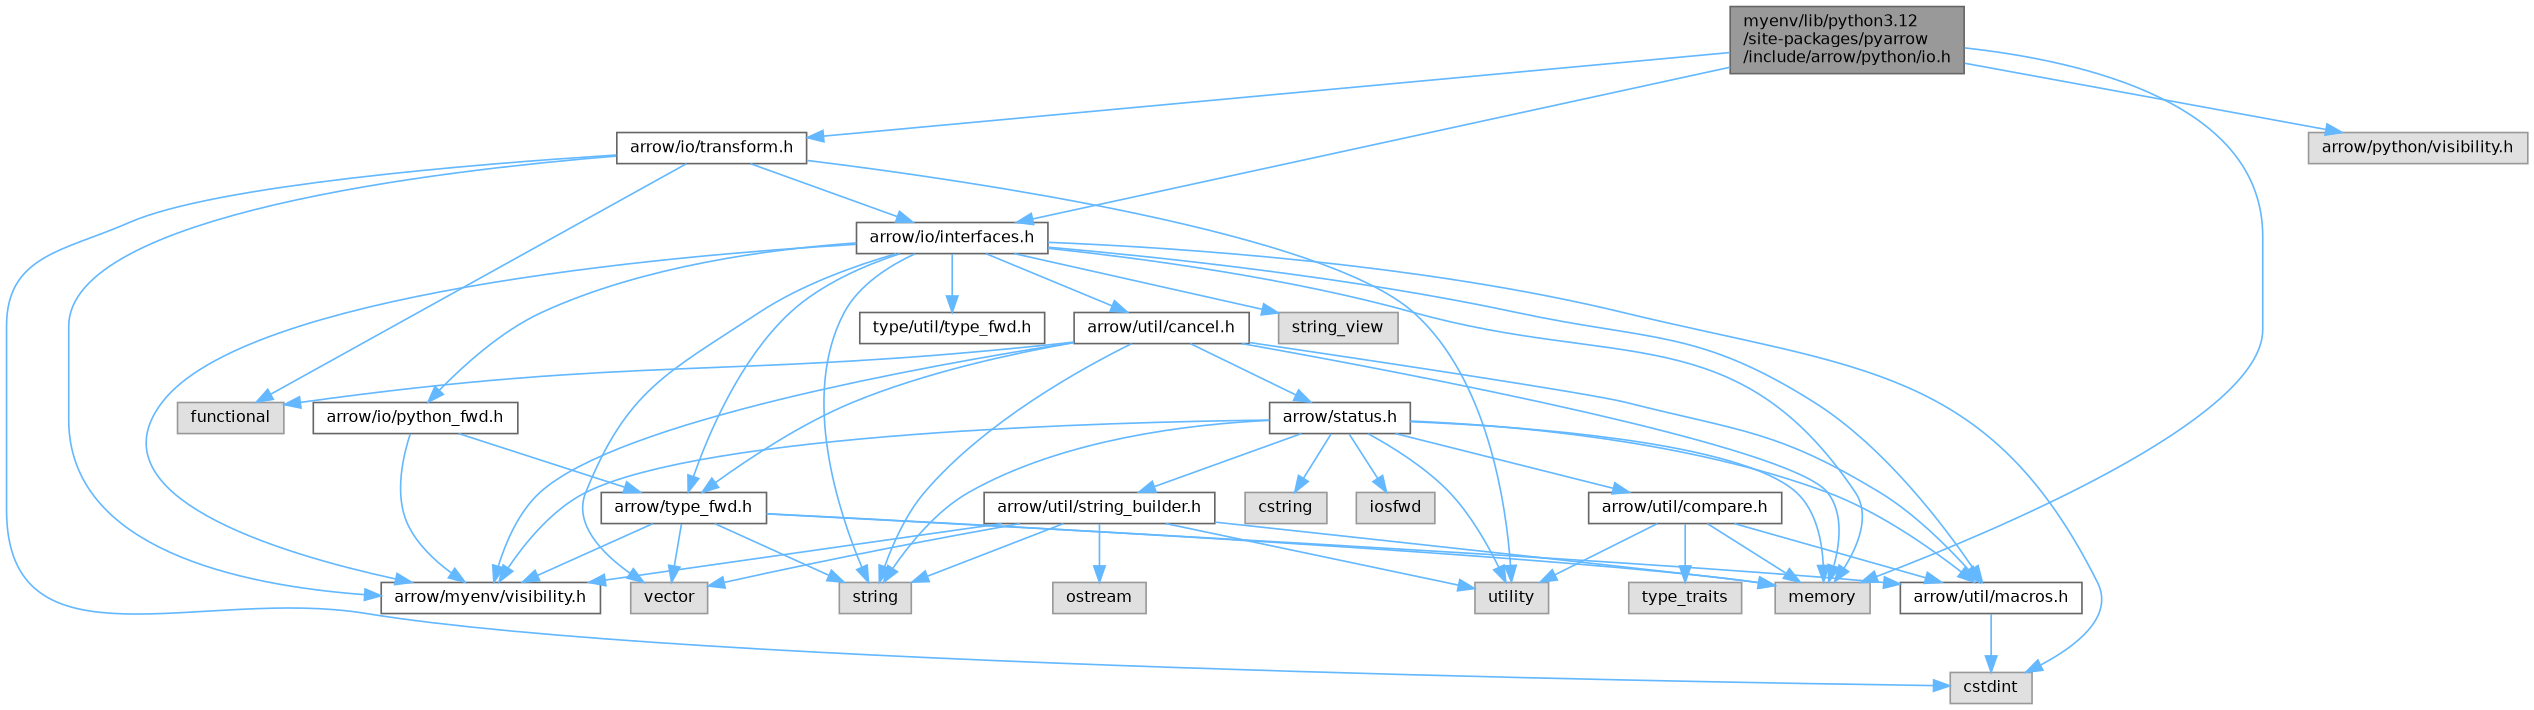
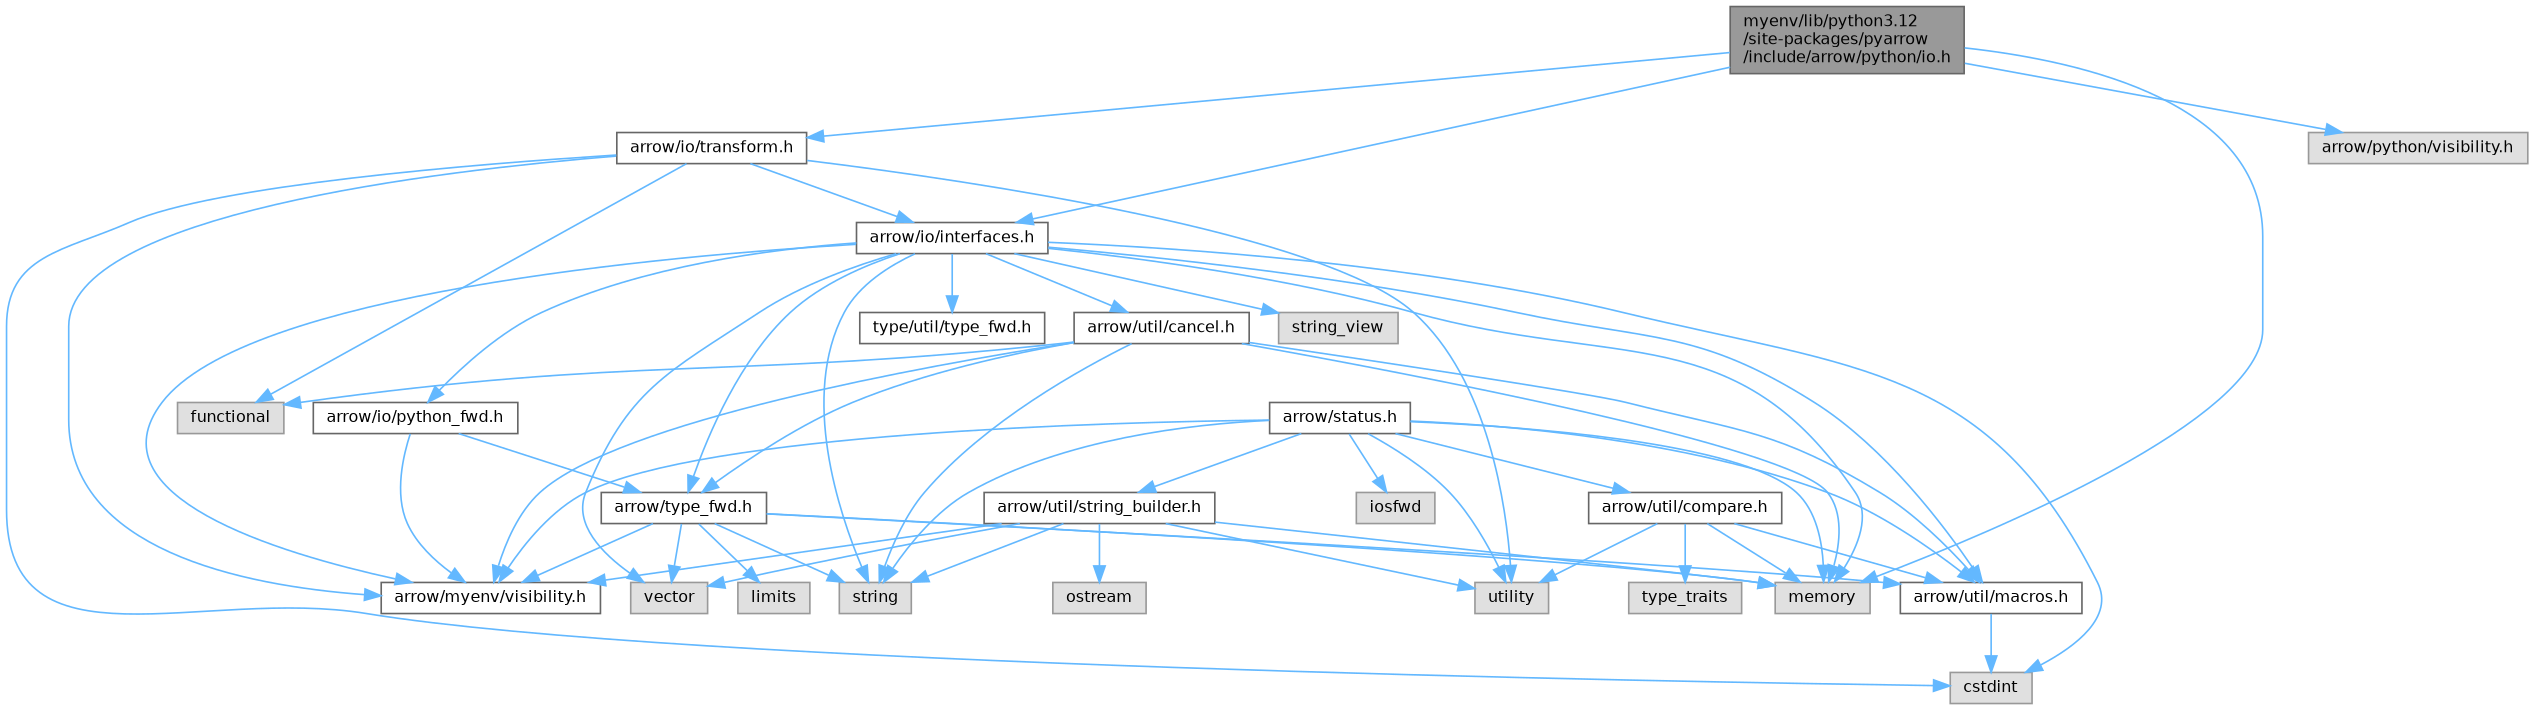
(1243, 369) -> none
(1286, 508) -> none
none -> (774, 598)
